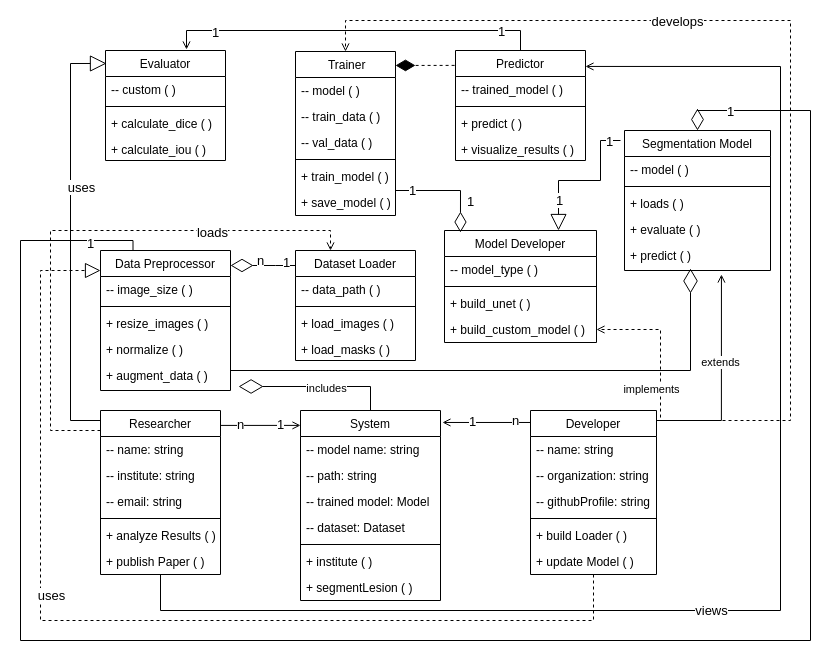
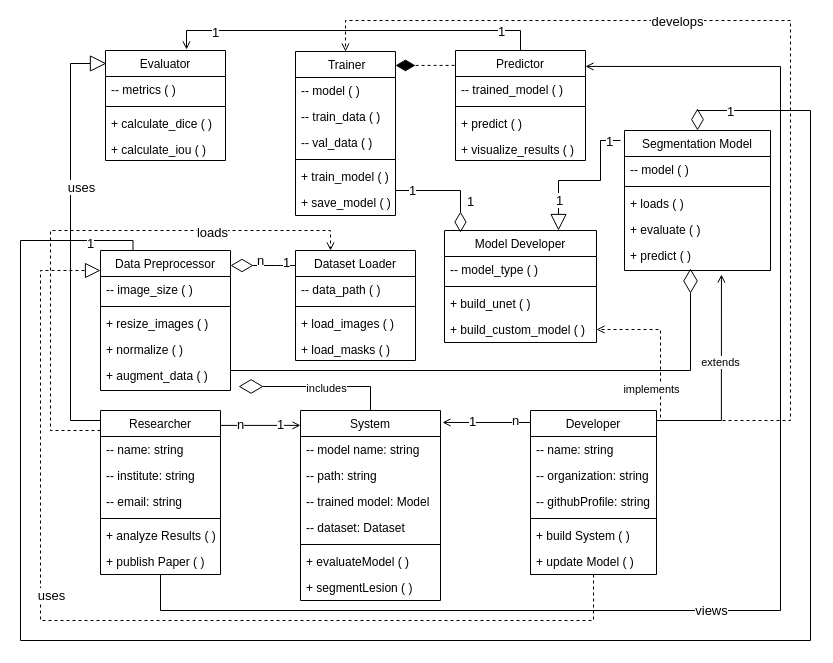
(150, 90) -> (152, 90)
(587, 536) -> (587, 536)
(349, 562) -> (362, 562)
